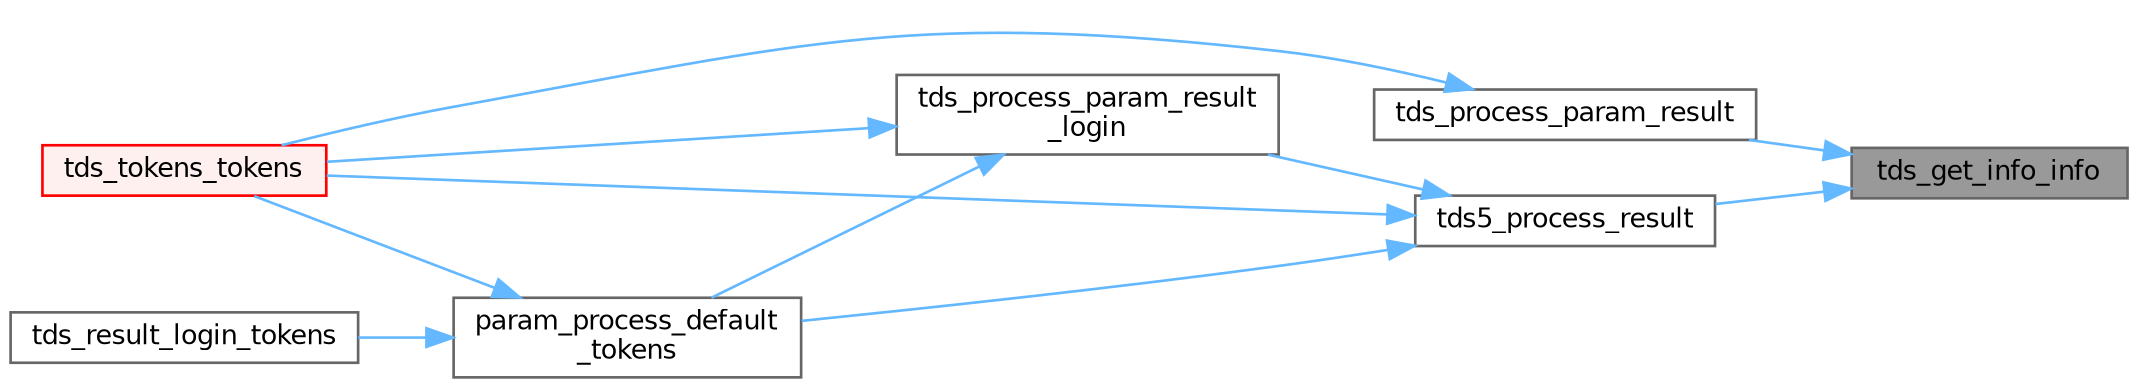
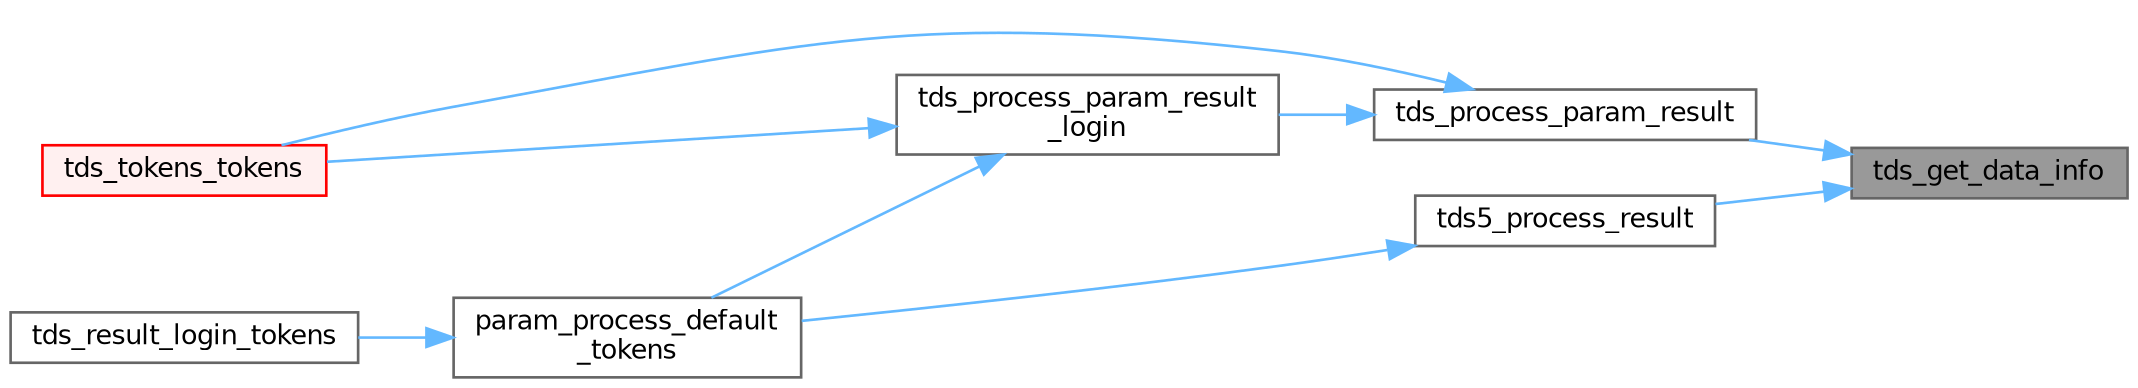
(1346, 172) -> (1313, 115)
(1990, 173) -> (1990, 173)
(857, 195) -> none
(375, 242) -> none
